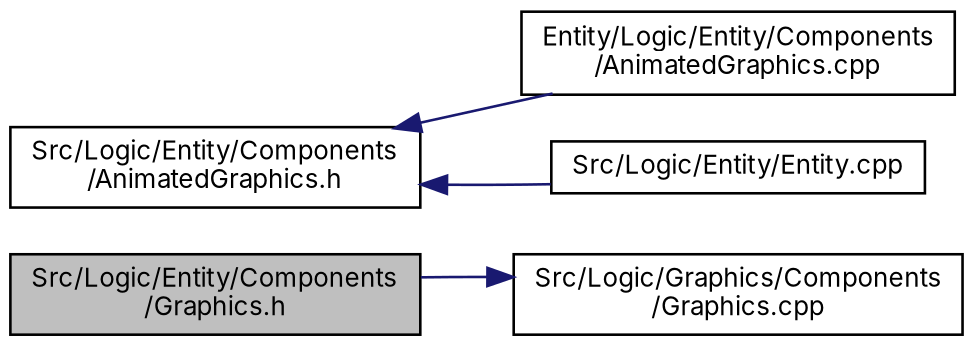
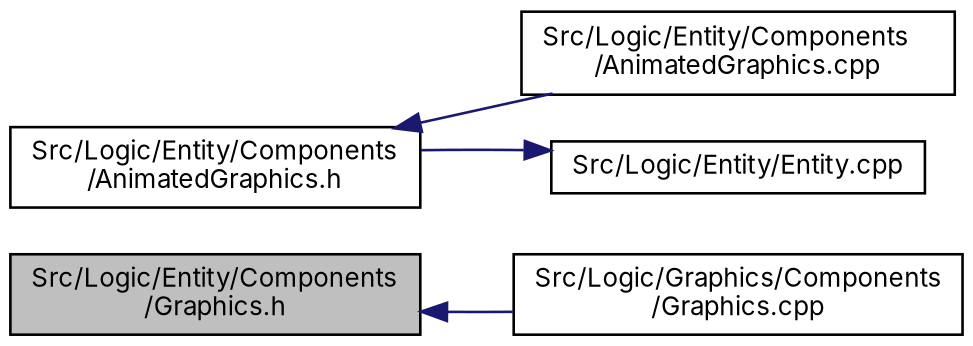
(738, 53) -> (738, 53)
(499, 185) -> (472, 150)
(454, 277) -> (480, 312)
